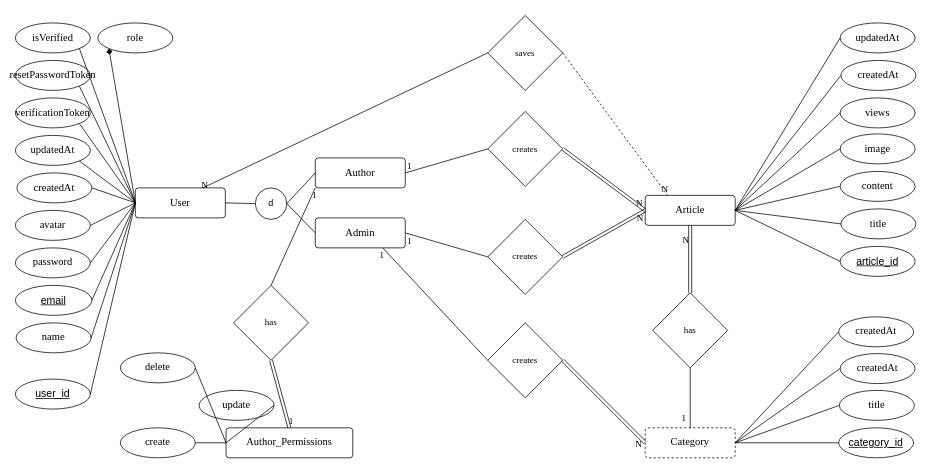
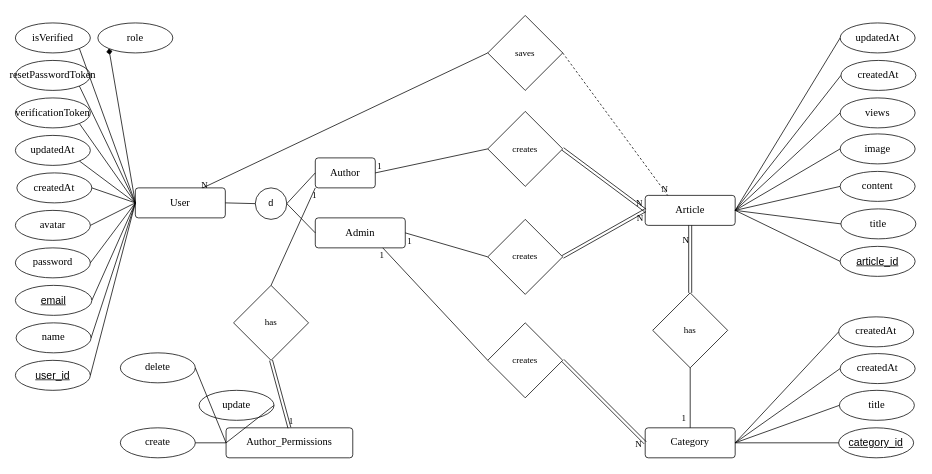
(360, 173) -> (345, 173)
(53, 394) -> (53, 375)
(690, 443) -> (690, 443)
